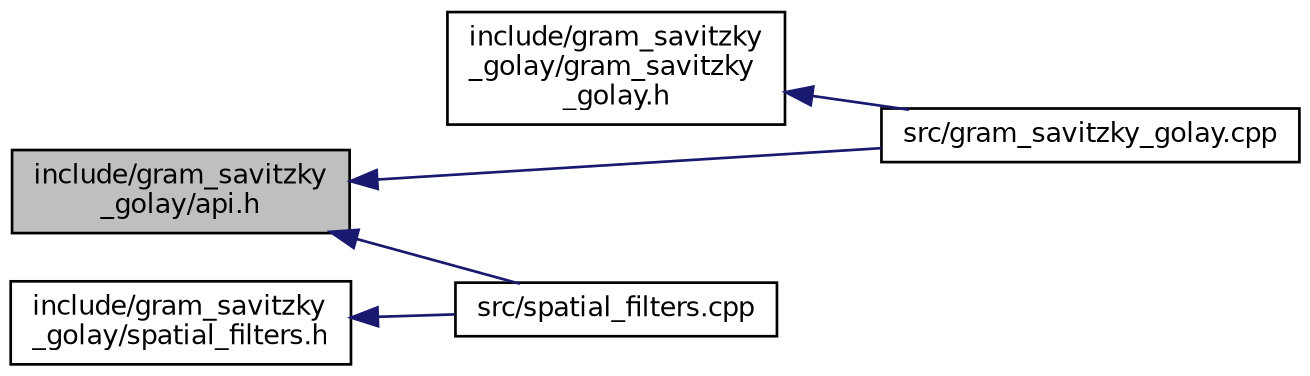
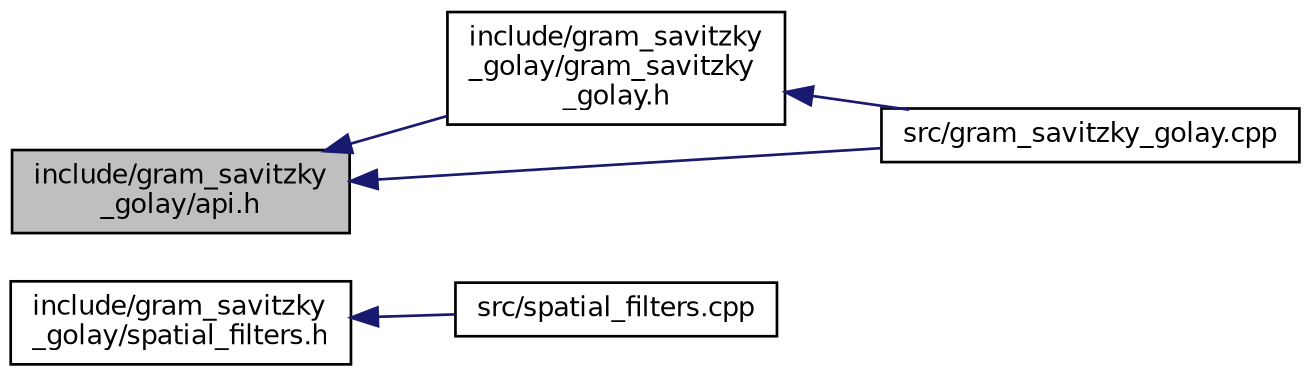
(438, 261) -> (399, 130)
